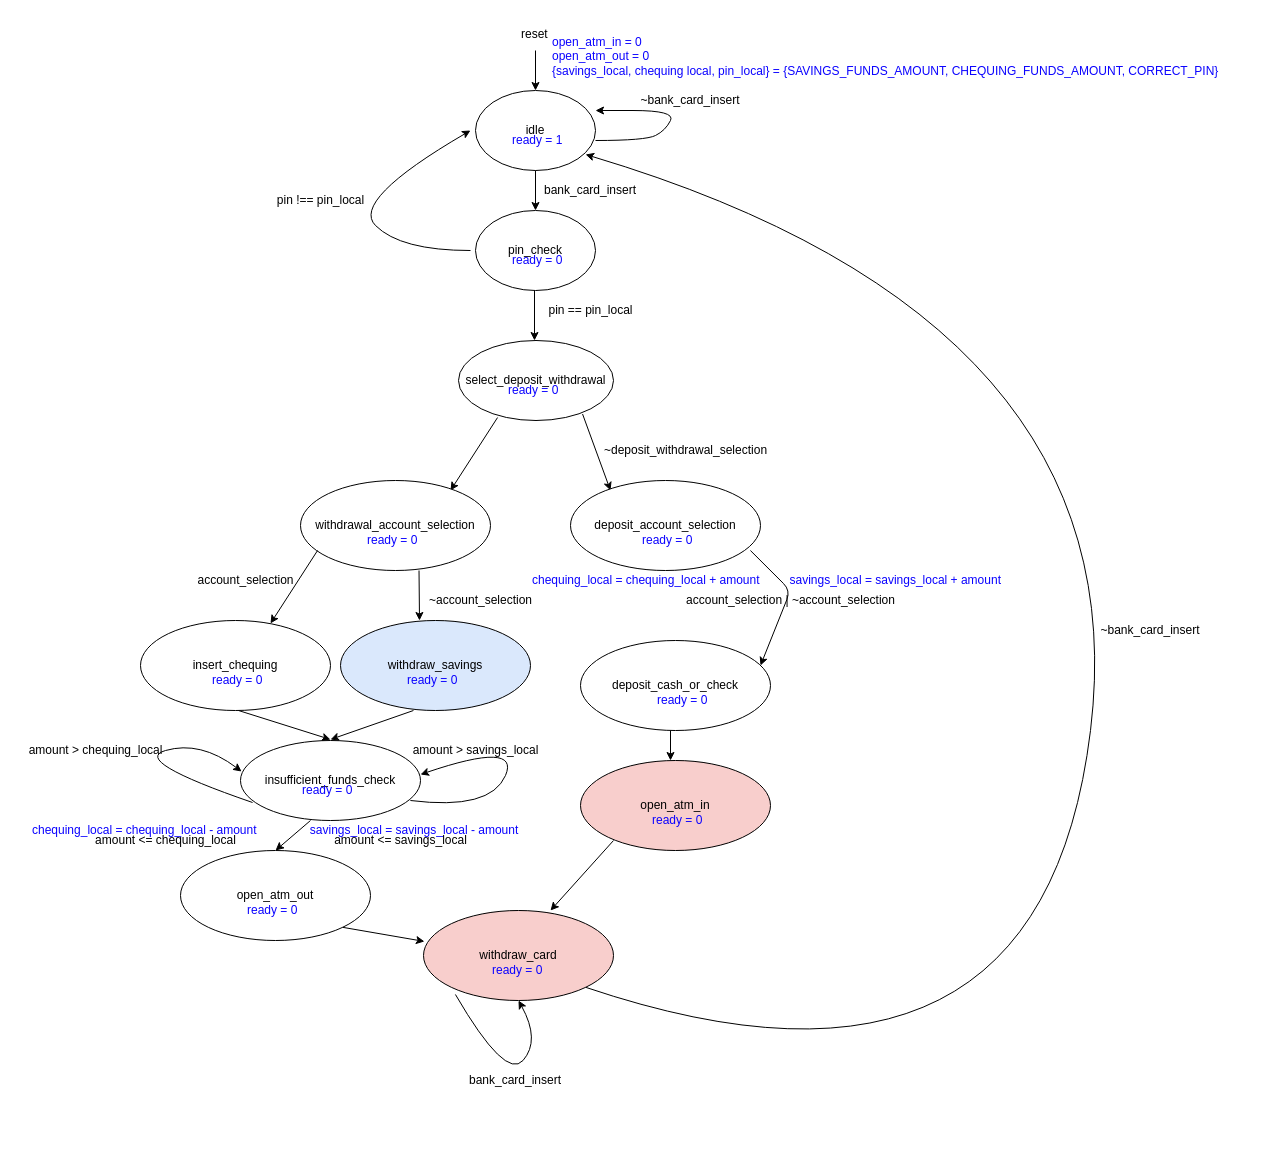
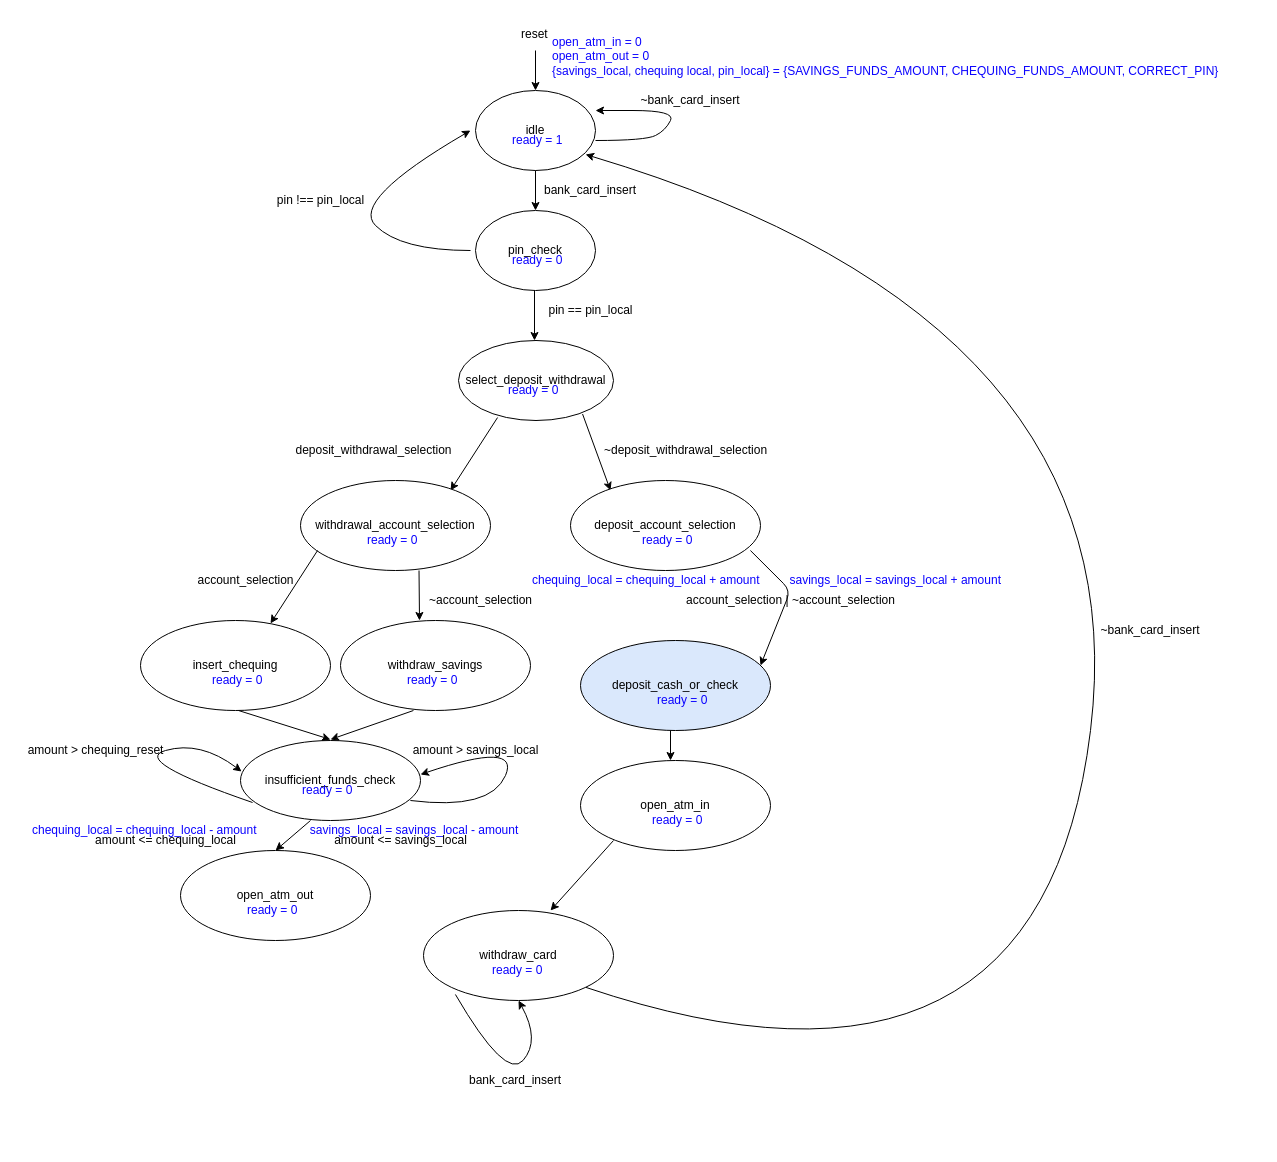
none -> (374, 451)
(436, 666) -> (436, 666)
(676, 686) -> (676, 686)
(96, 751) -> (96, 751)
(676, 806) -> (676, 806)
(380, 934) -> none
(519, 956) -> (519, 956)
